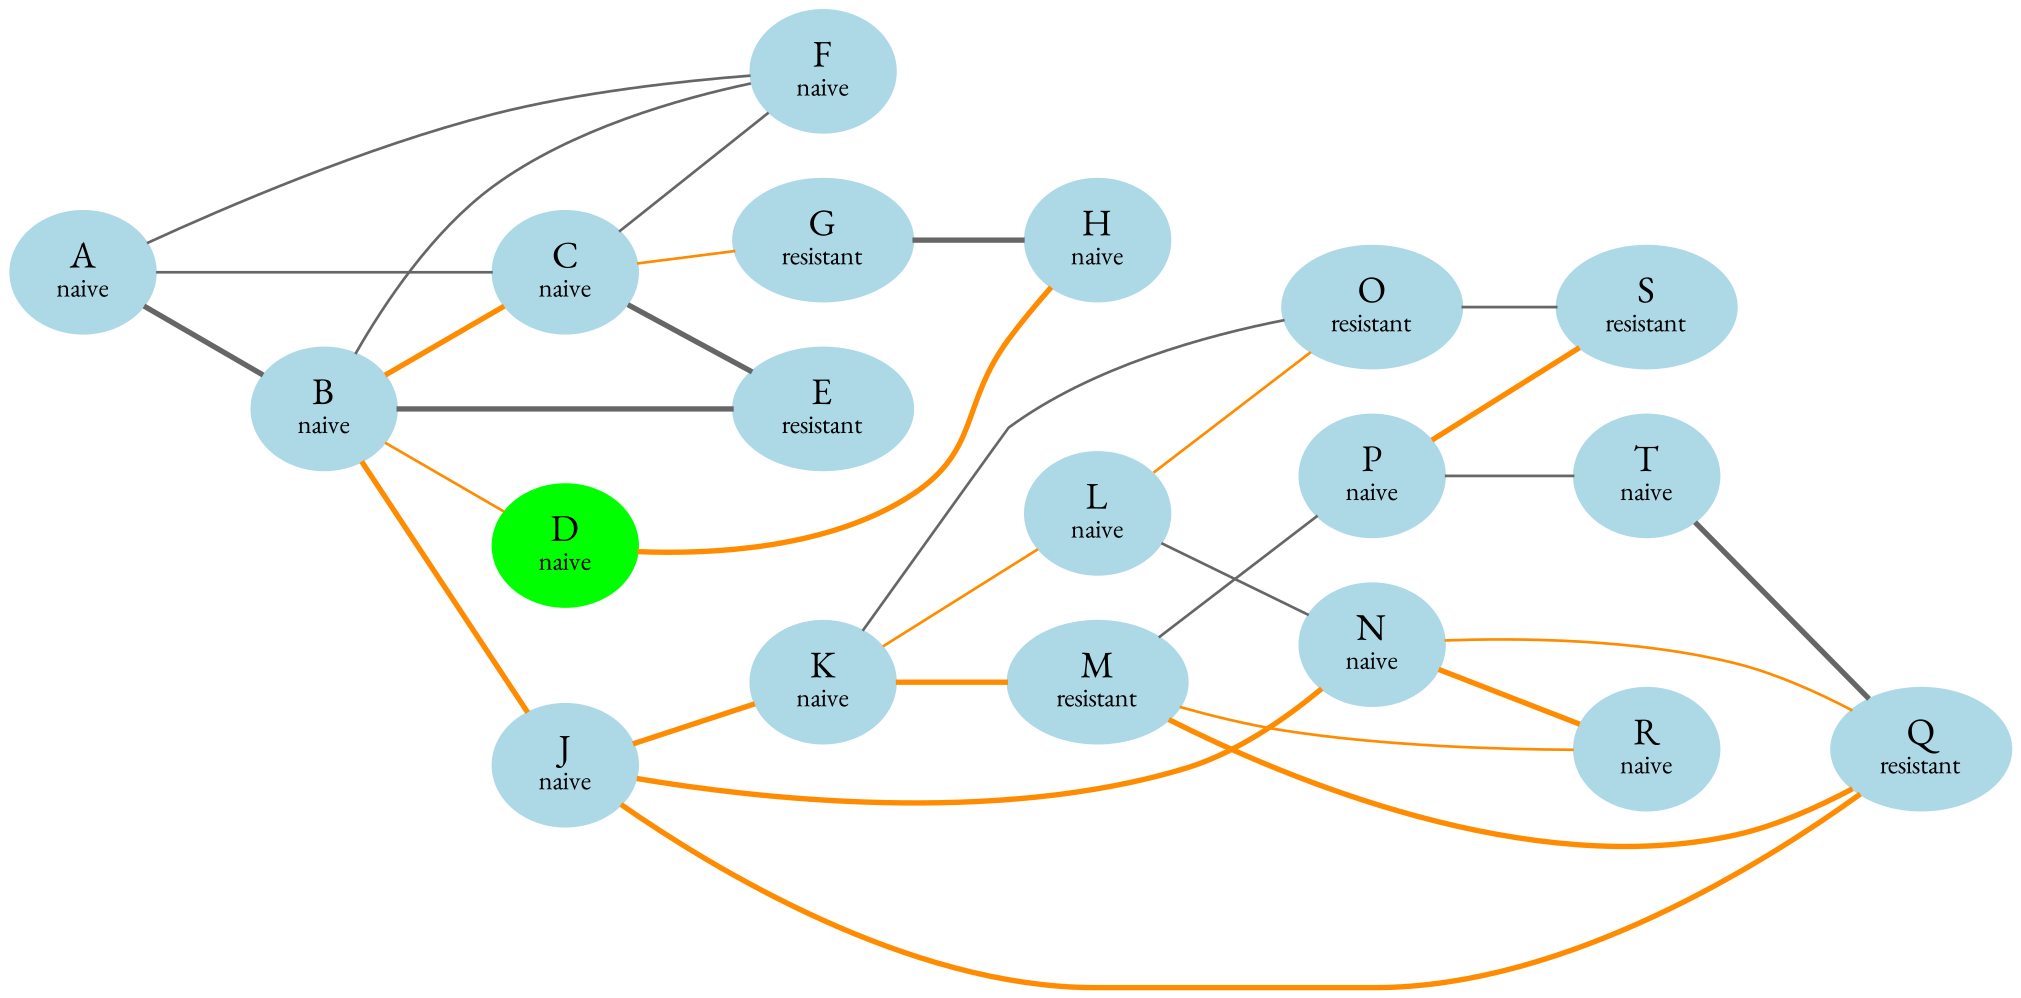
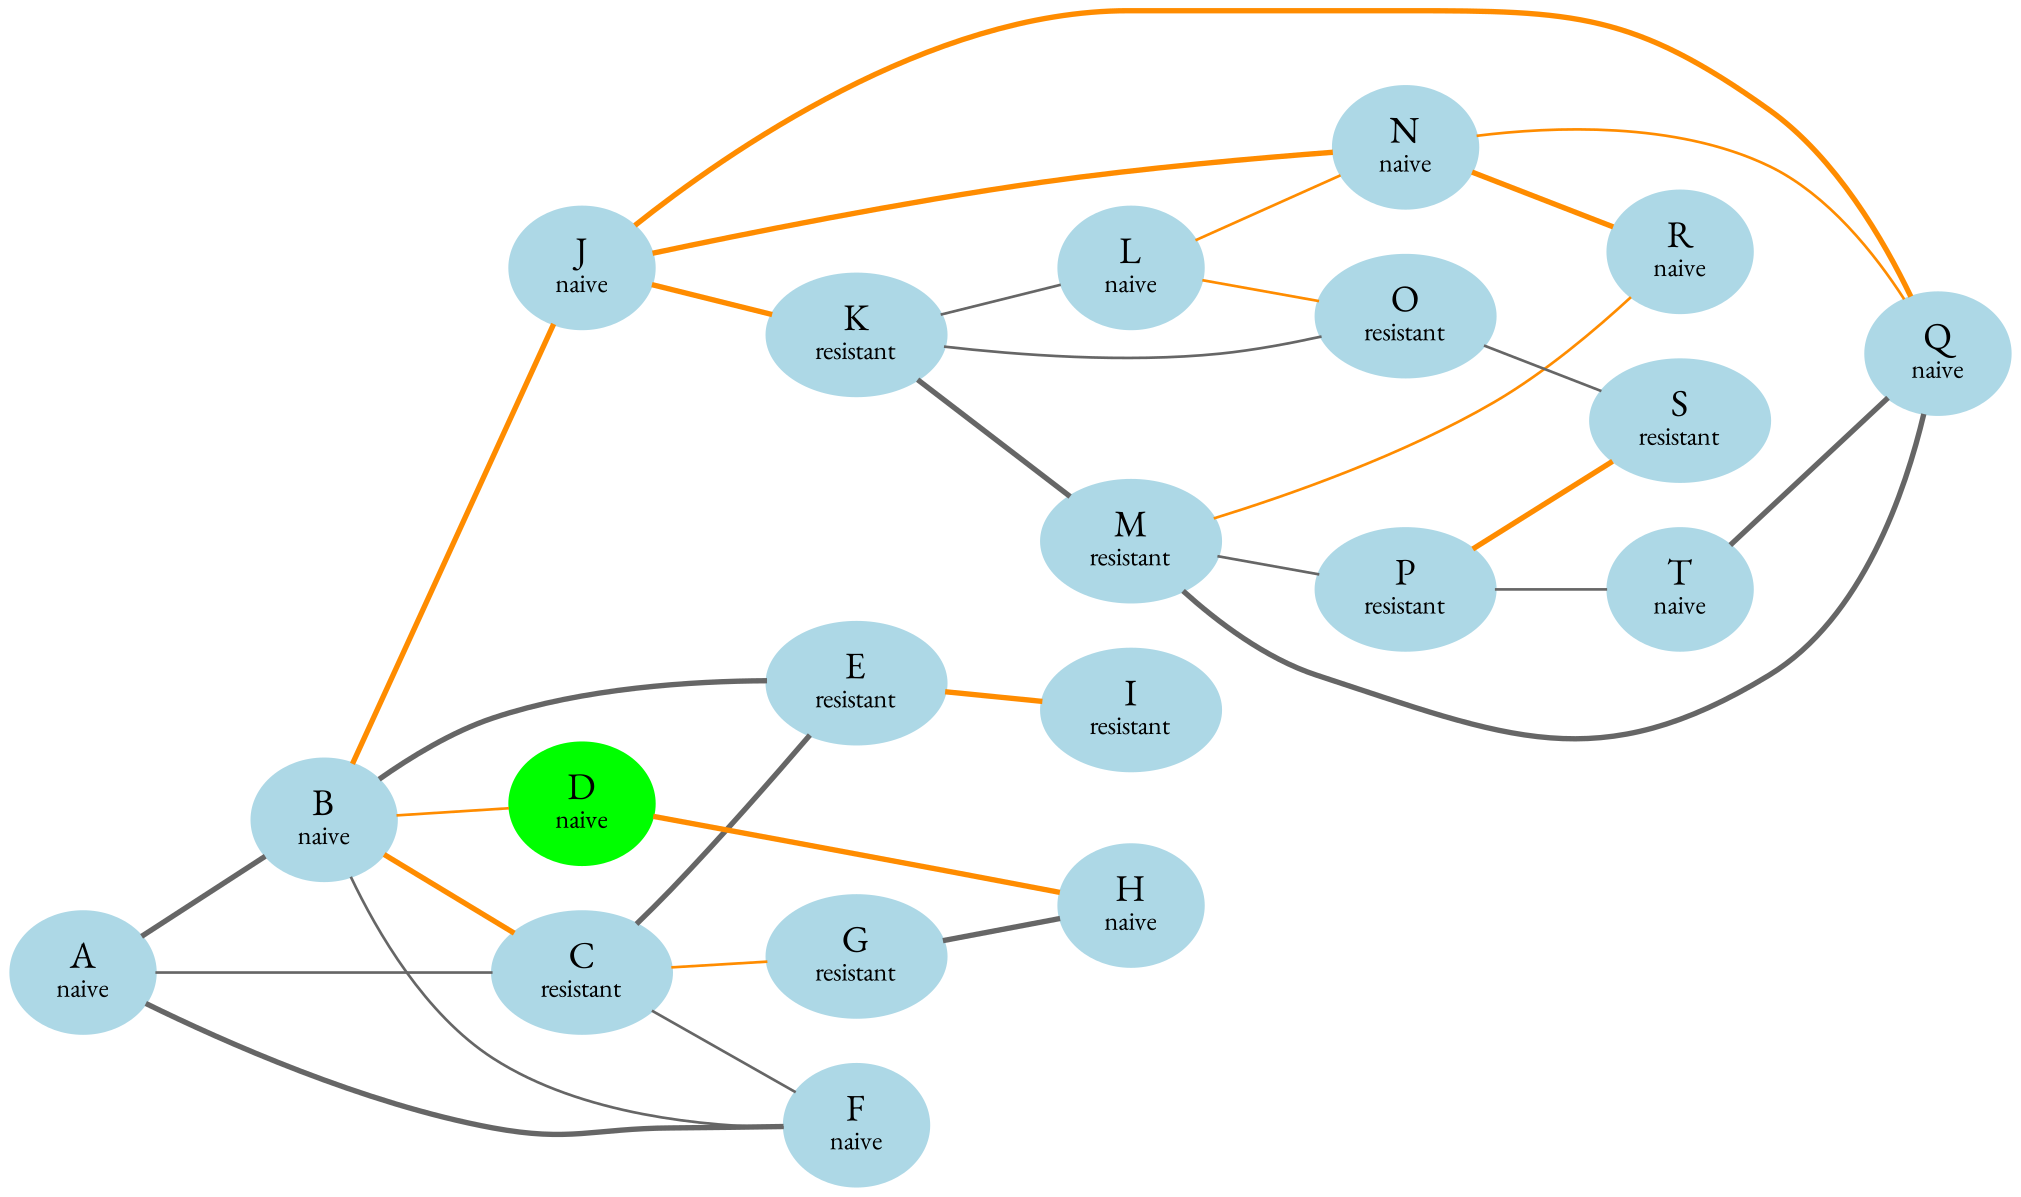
(441, 129) -> (455, 1120)
(565, 288) -> (582, 989)
(1372, 492) -> (1406, 605)
(1217, 570) -> (1268, 208)
(960, 598) -> (1001, 300)
(952, 682) -> (994, 438)
(823, 698) -> (857, 351)
none -> (1131, 710)
(1921, 765) -> (1938, 370)
(1506, 835) -> (1620, 734)
